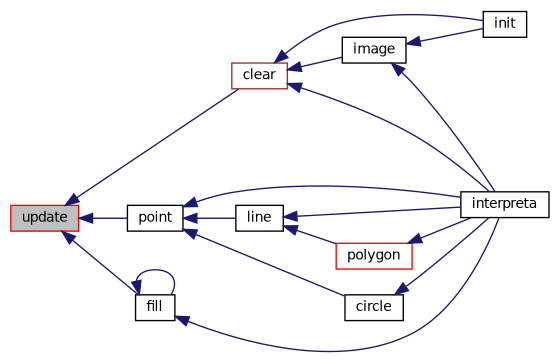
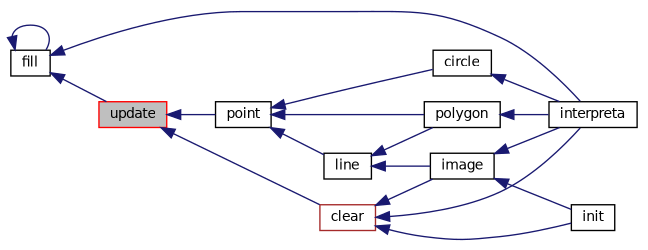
(328, 186) -> (354, 115)
(379, 212) -> (408, 166)
(374, 256) -> (462, 115)
(105, 267) -> (85, 90)
